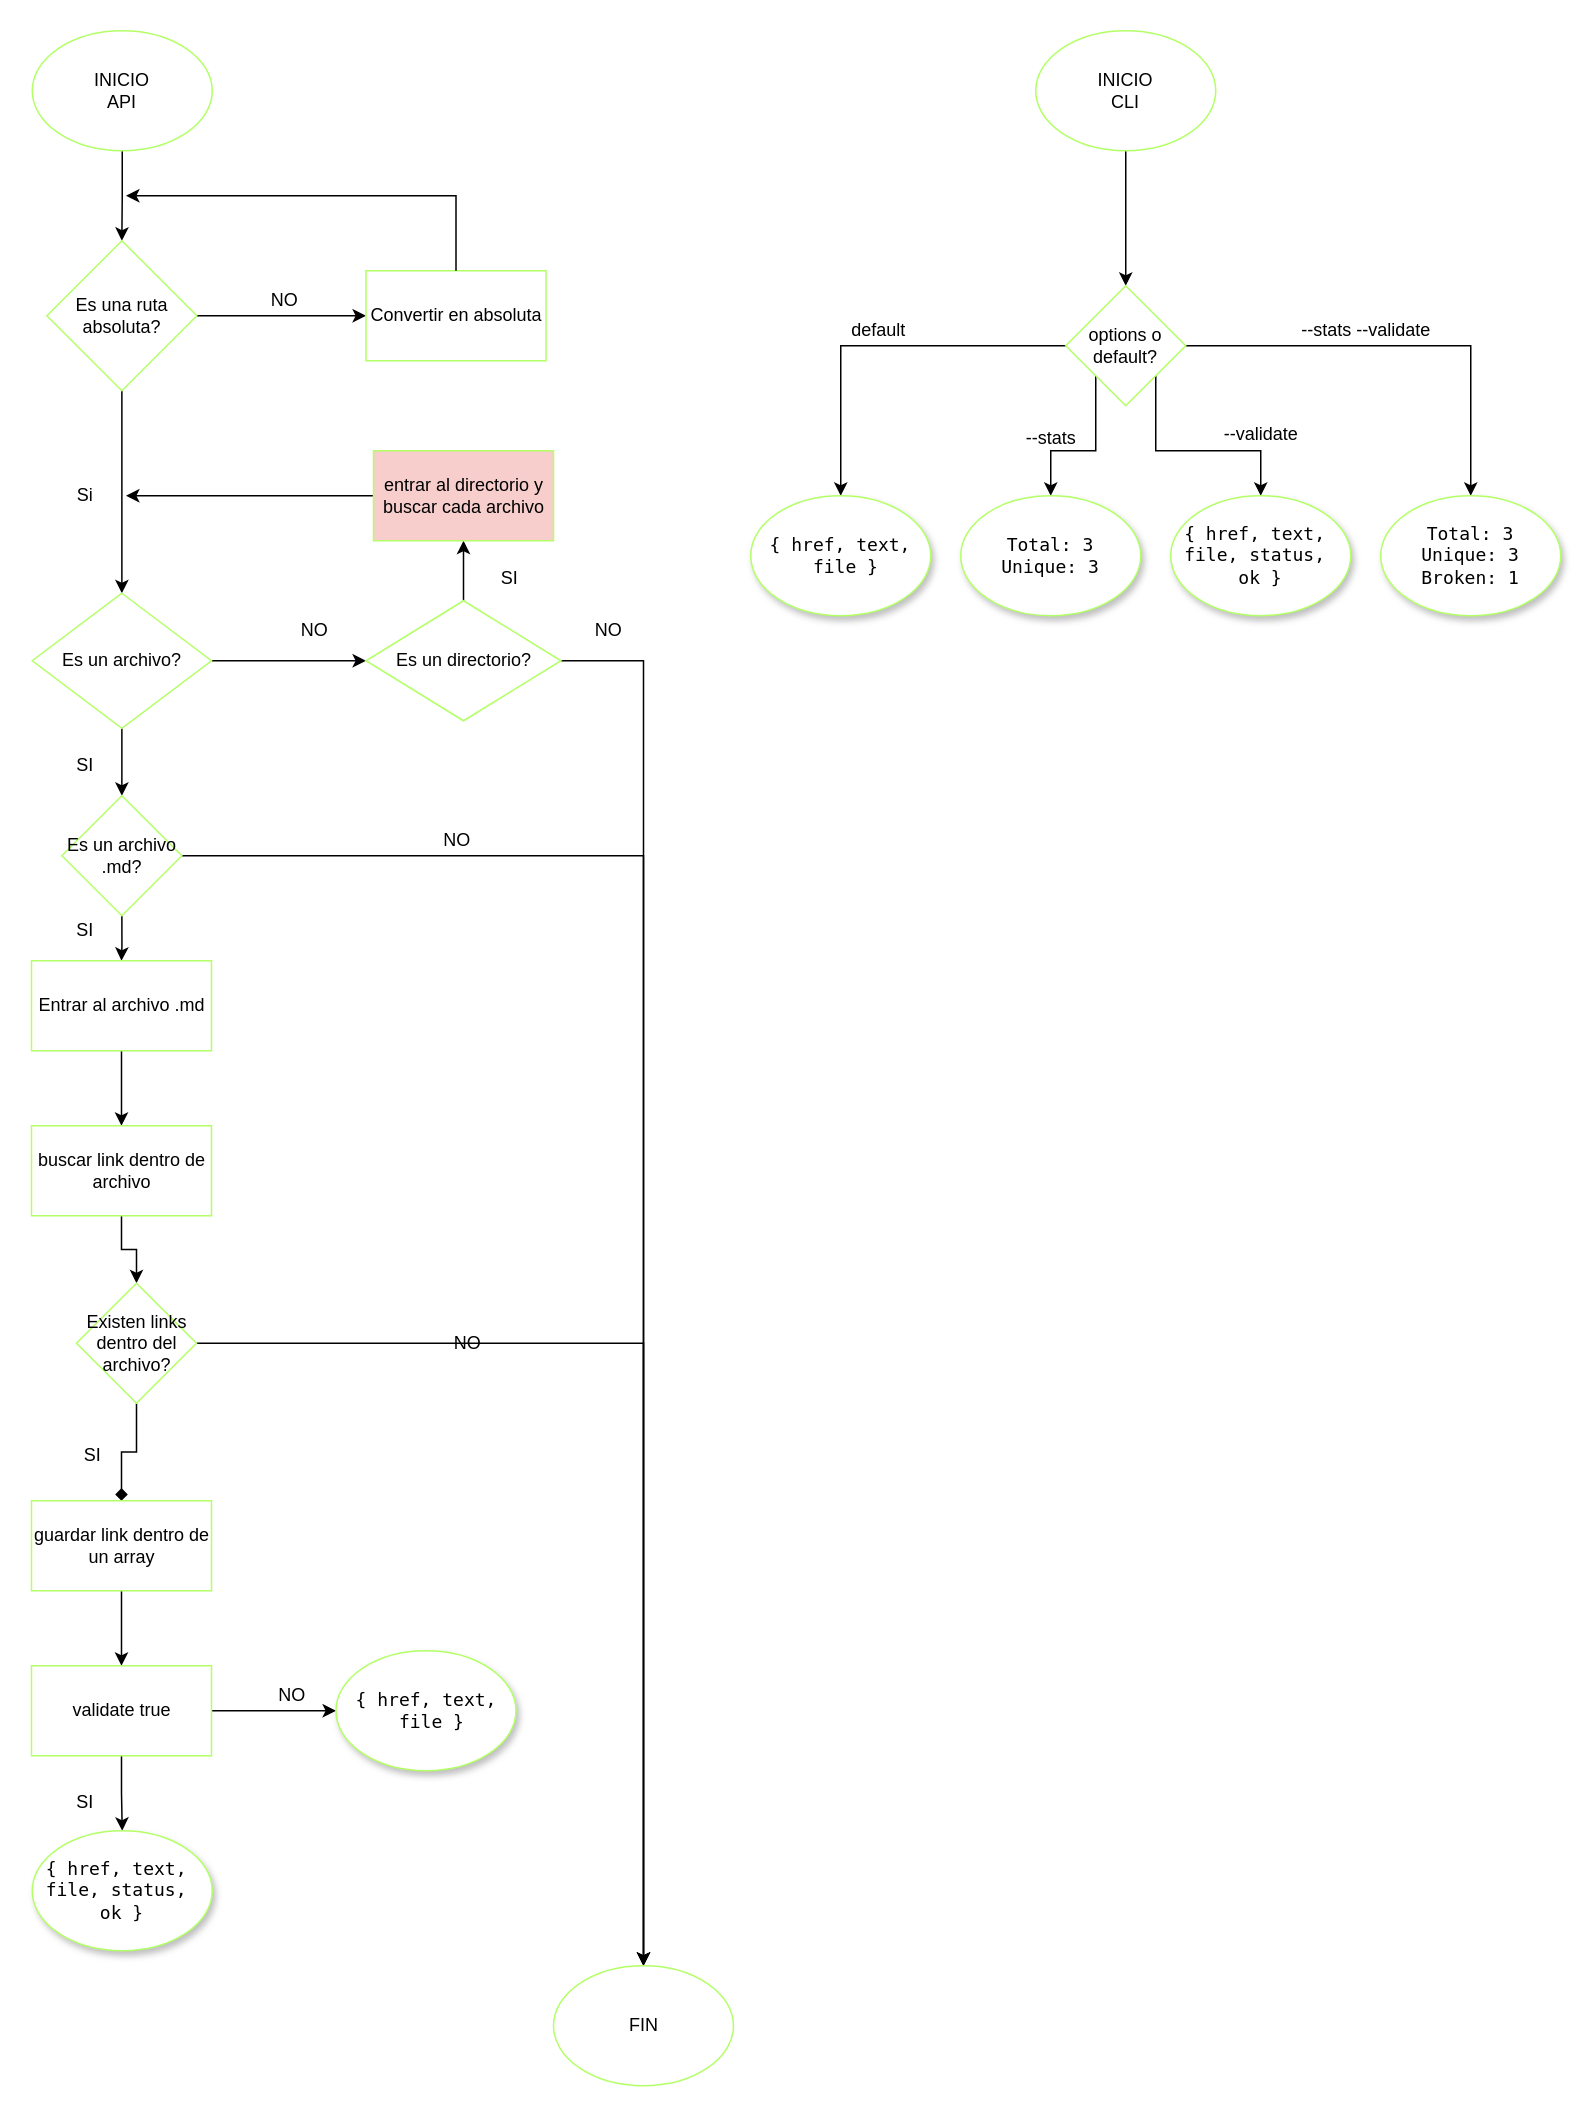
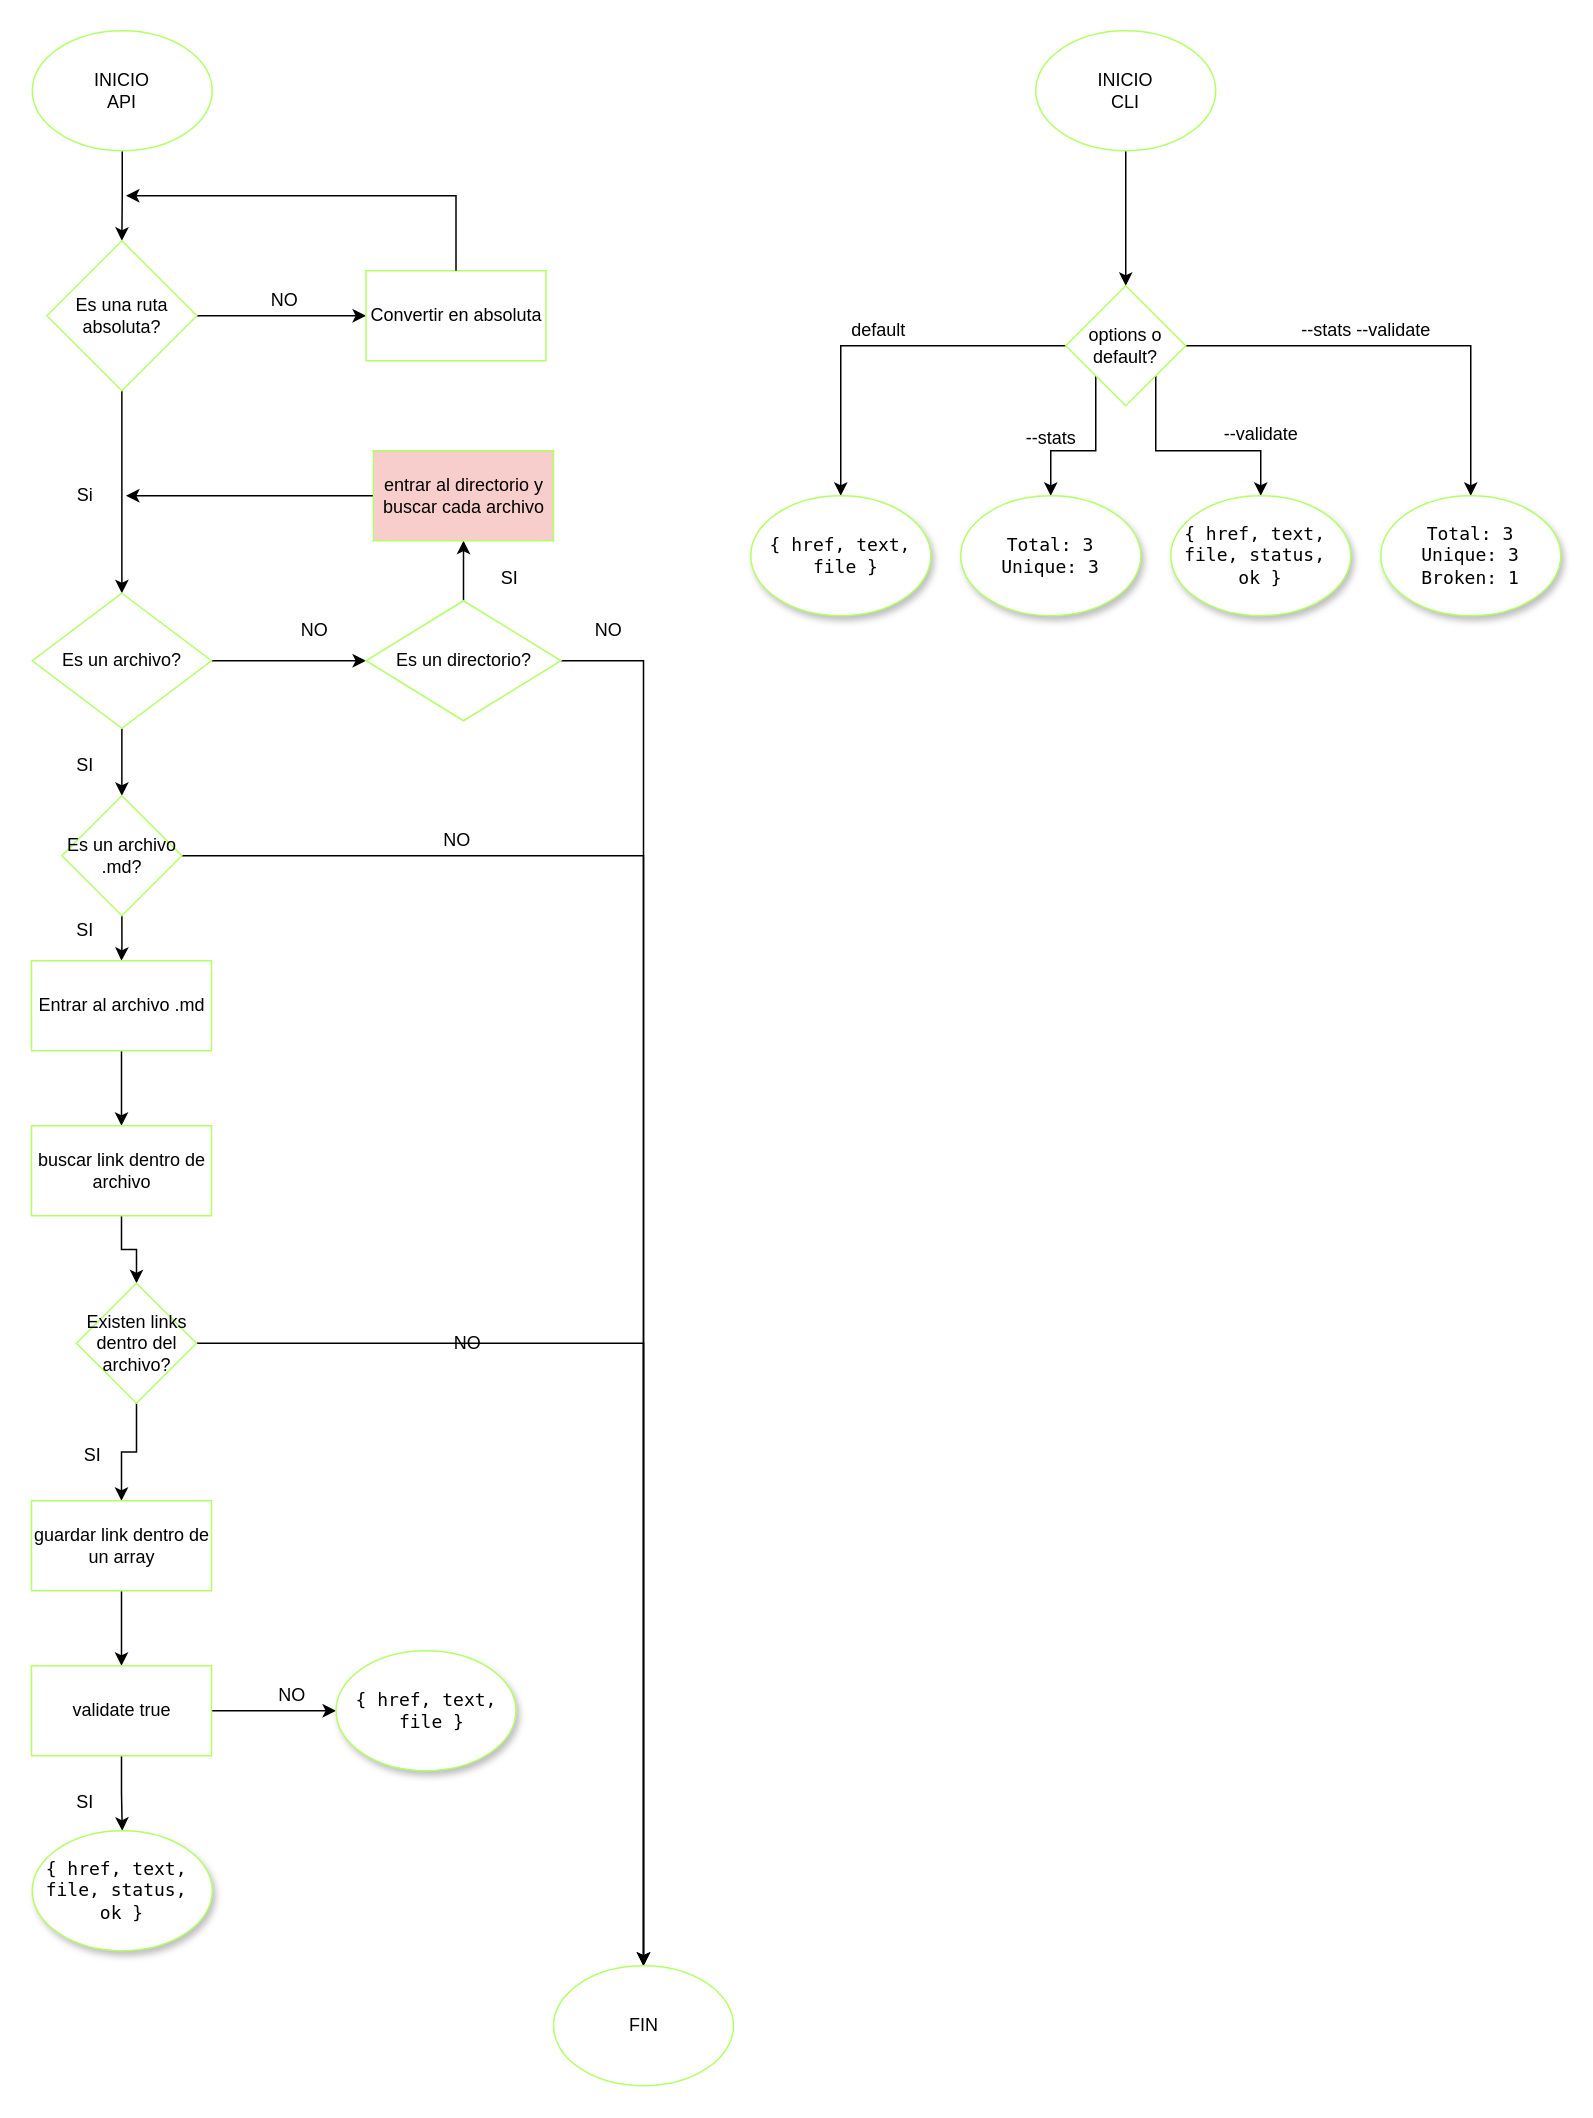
(122, 1488) -> (122, 1489)
